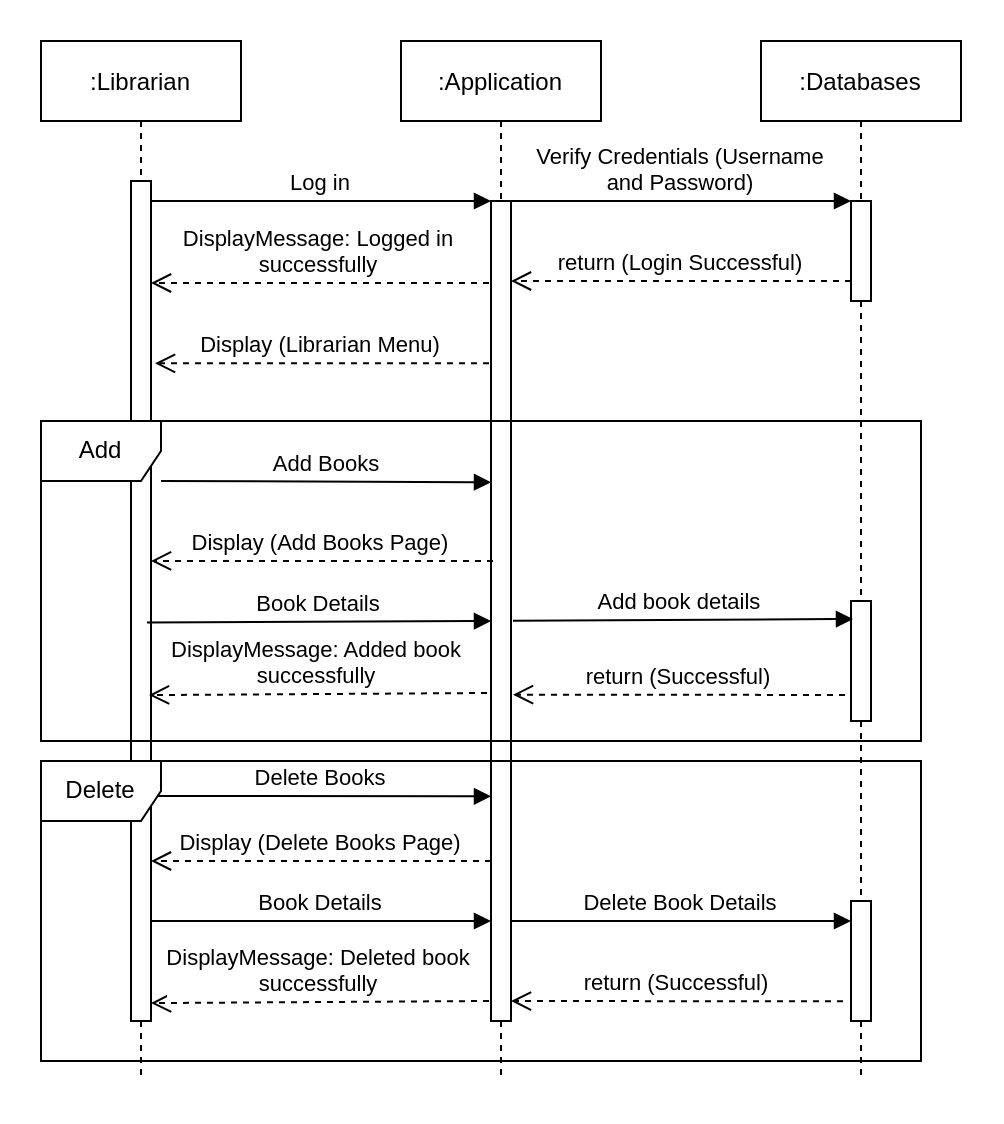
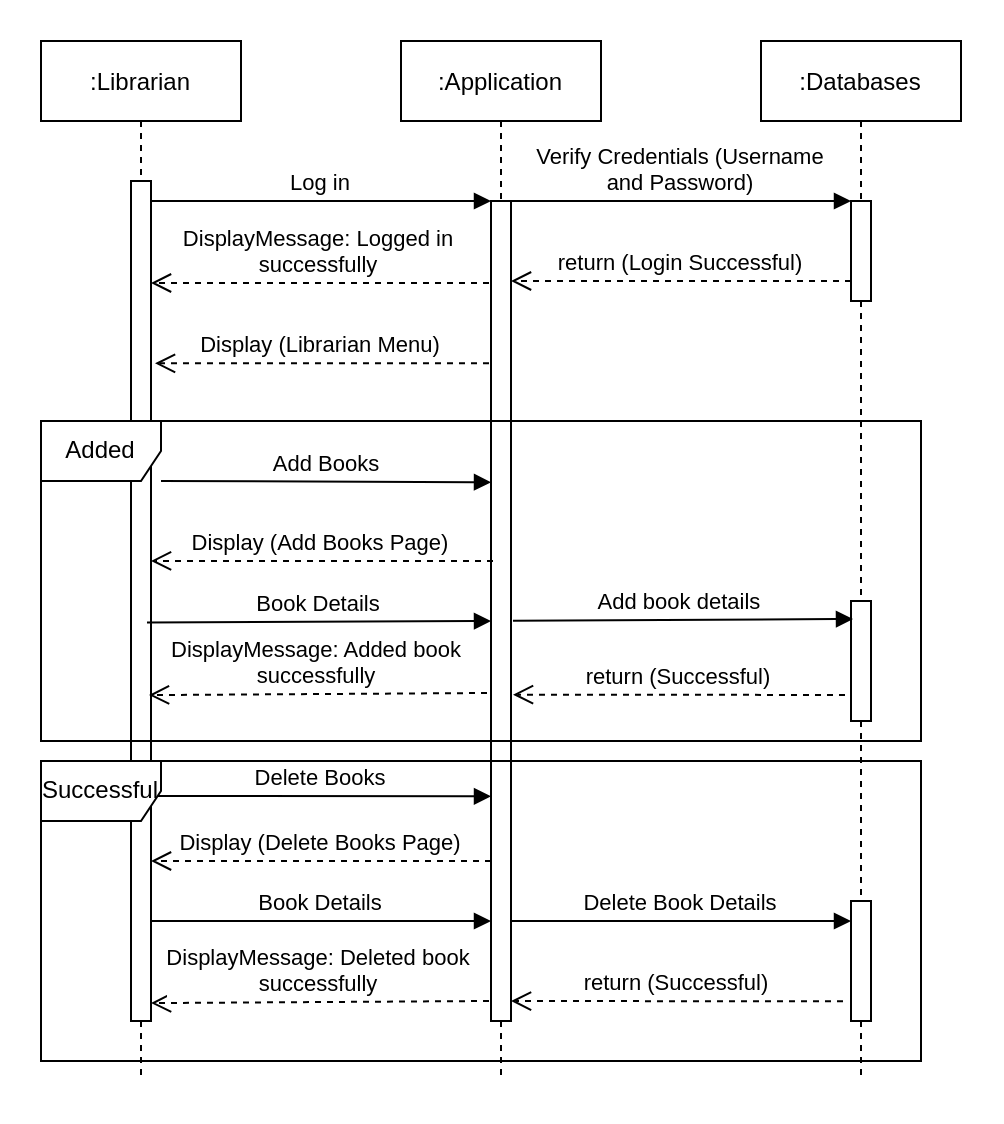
(101, 451) -> (101, 451)
(101, 791) -> (101, 791)
